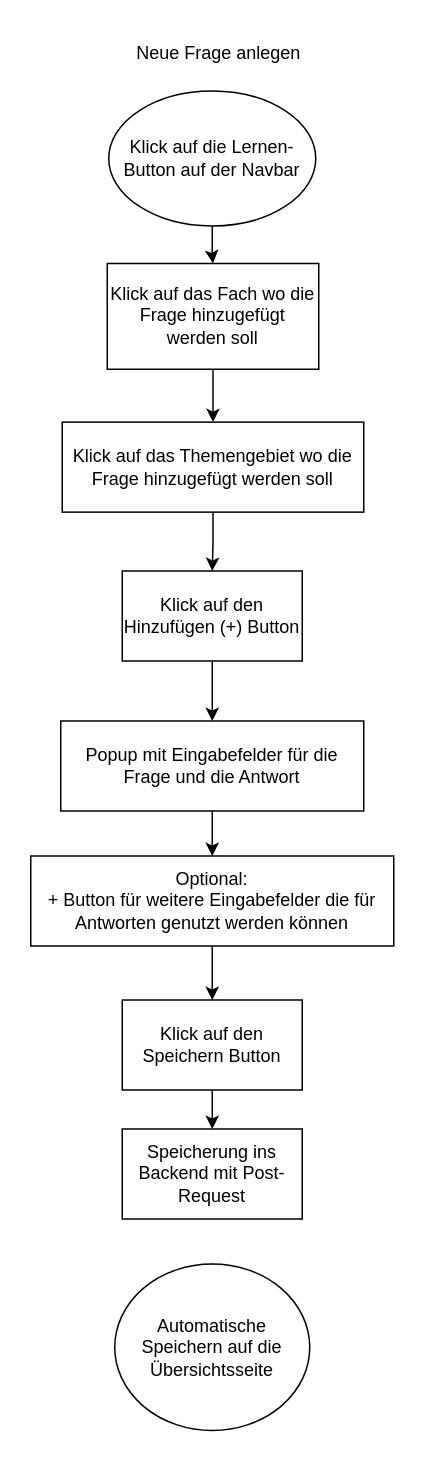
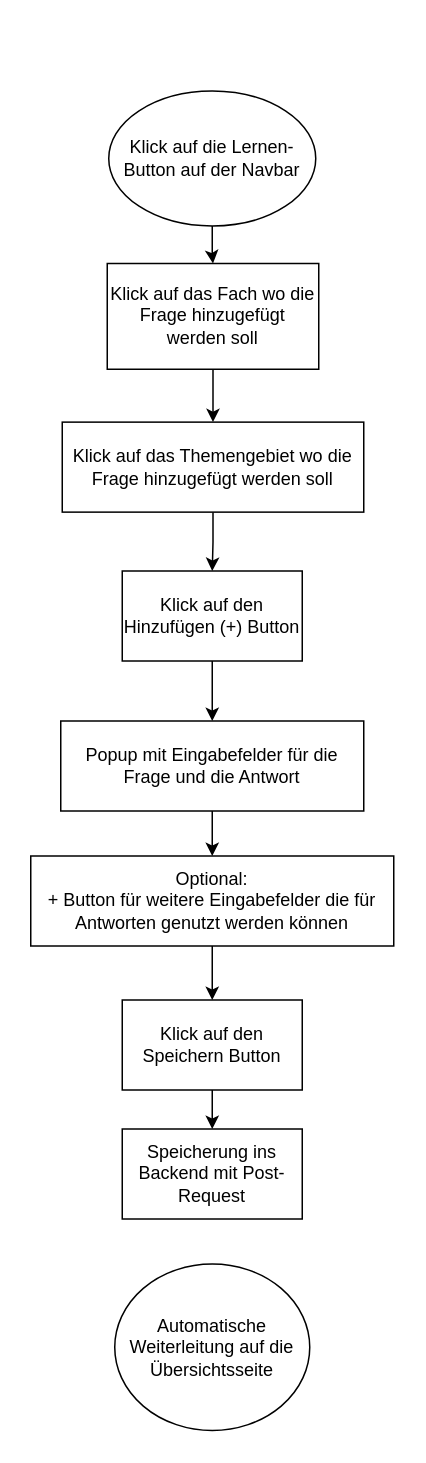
(219, 53) -> none
(212, 1348) -> (212, 1348)
